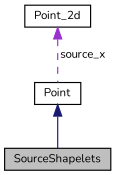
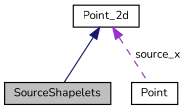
(58, 132) -> (79, 60)
